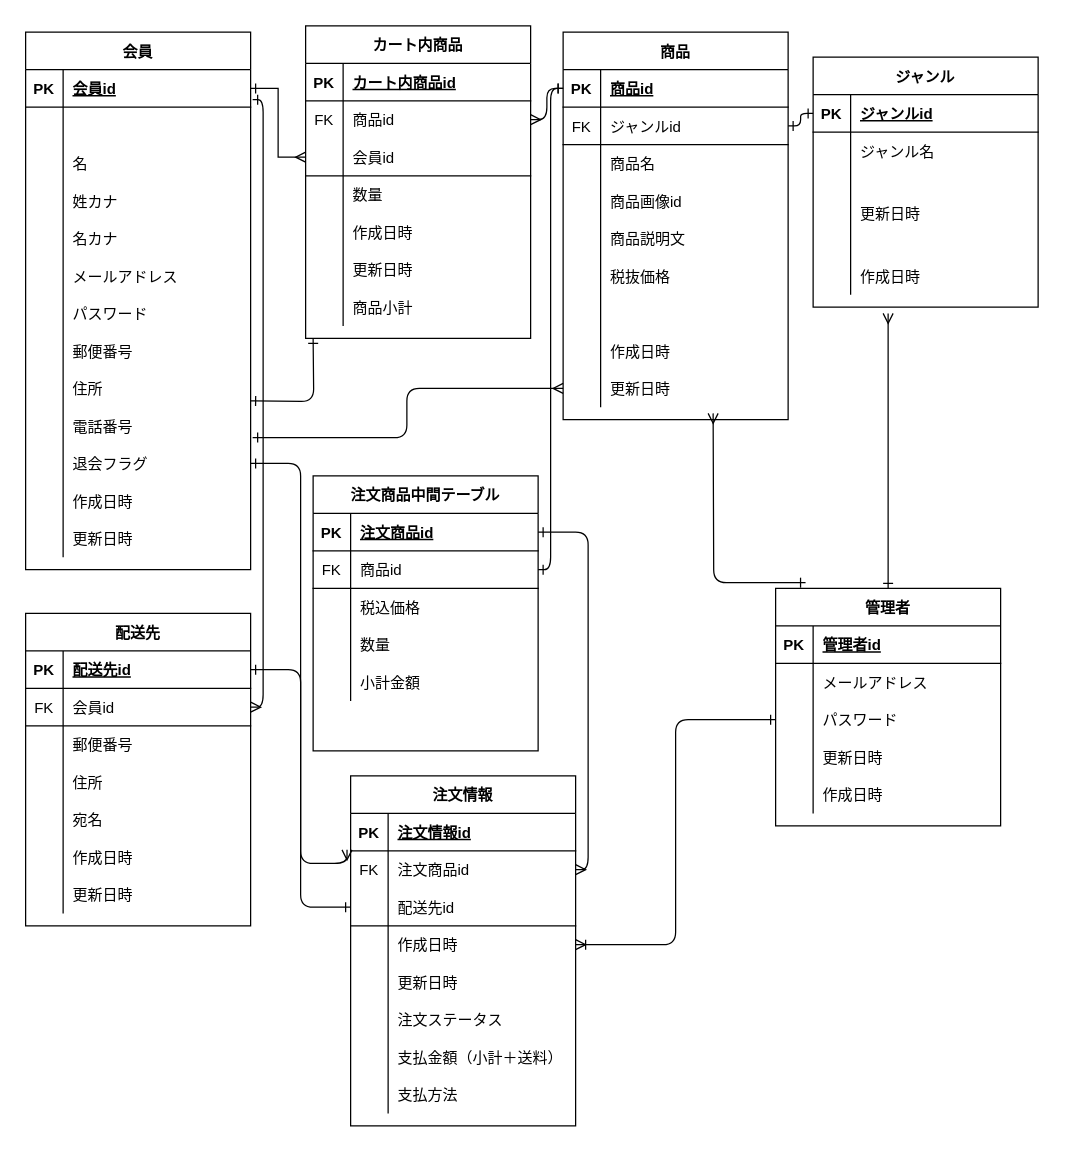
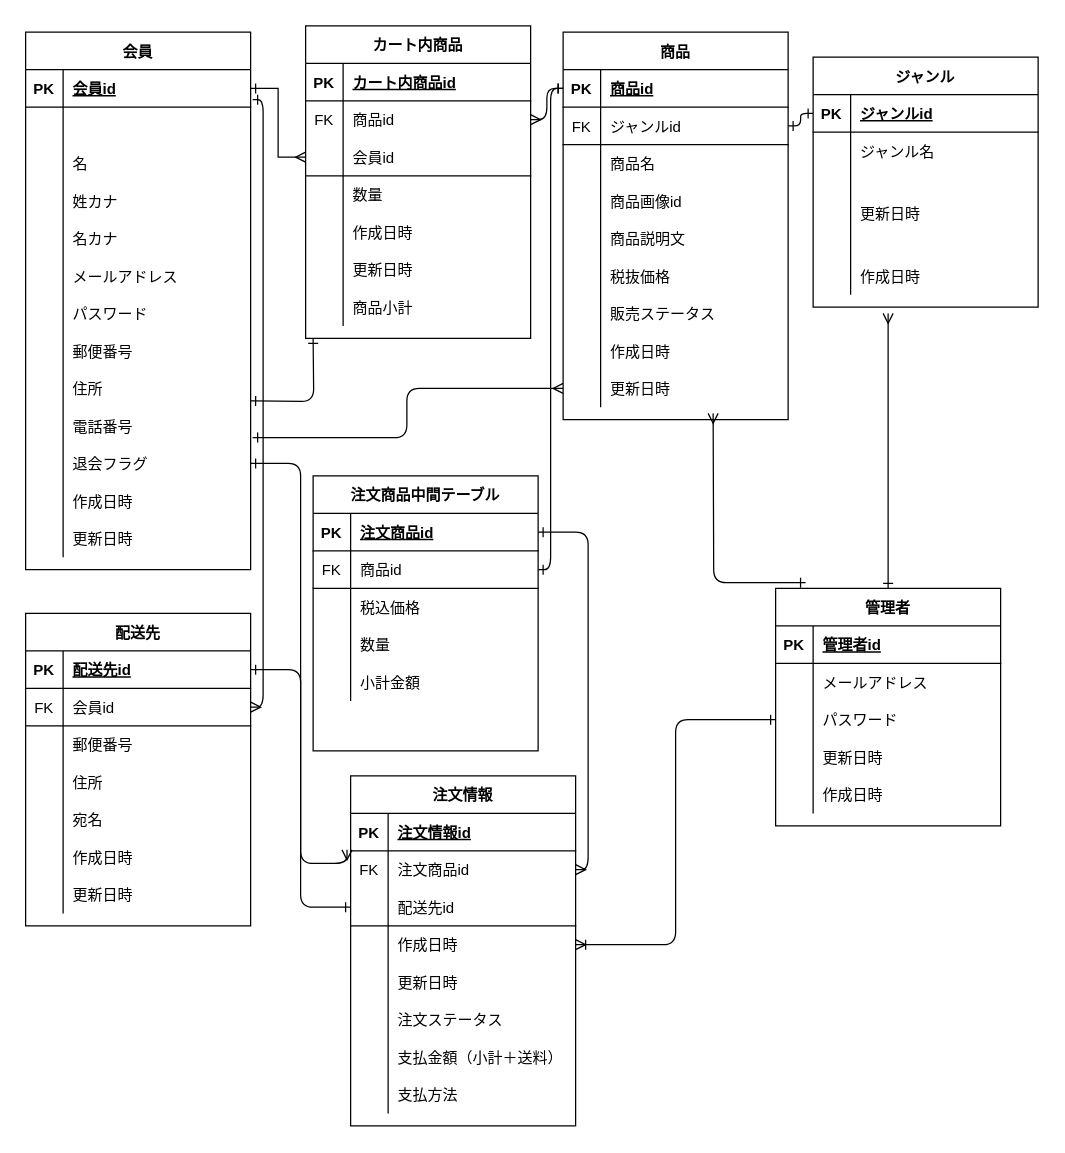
none -> (694, 313)
